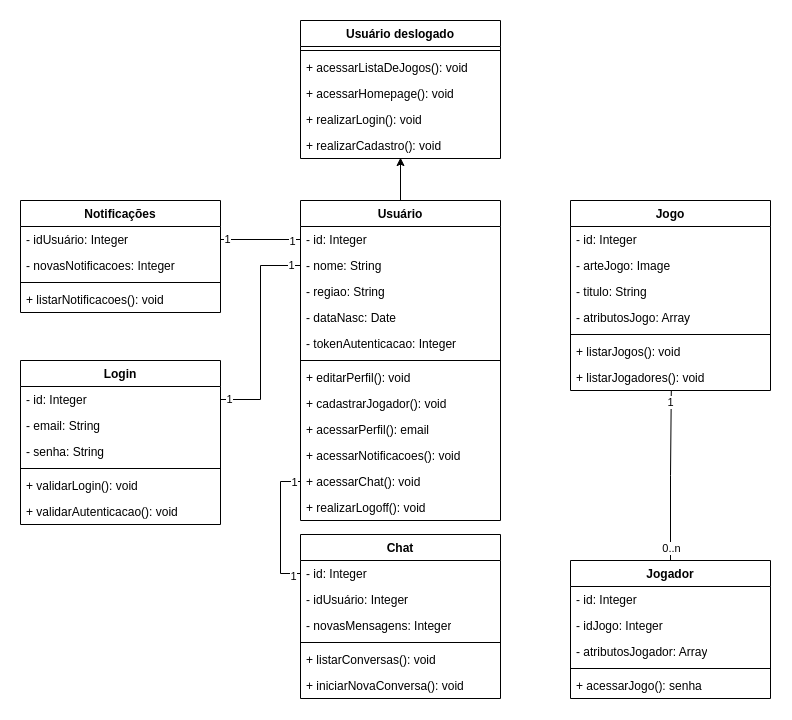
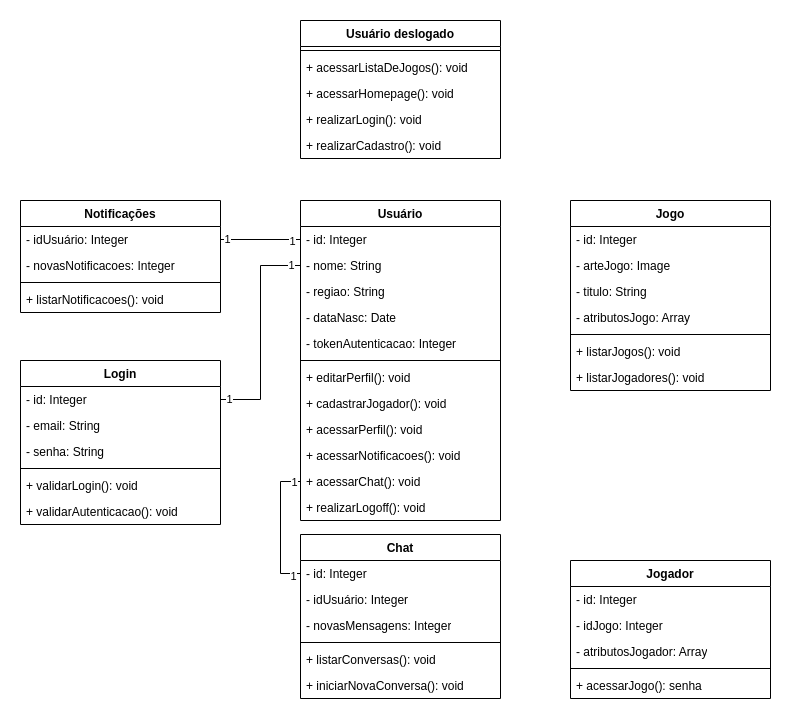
(401, 182) -> none
(376, 431) -> (374, 431)
(671, 477) -> none
